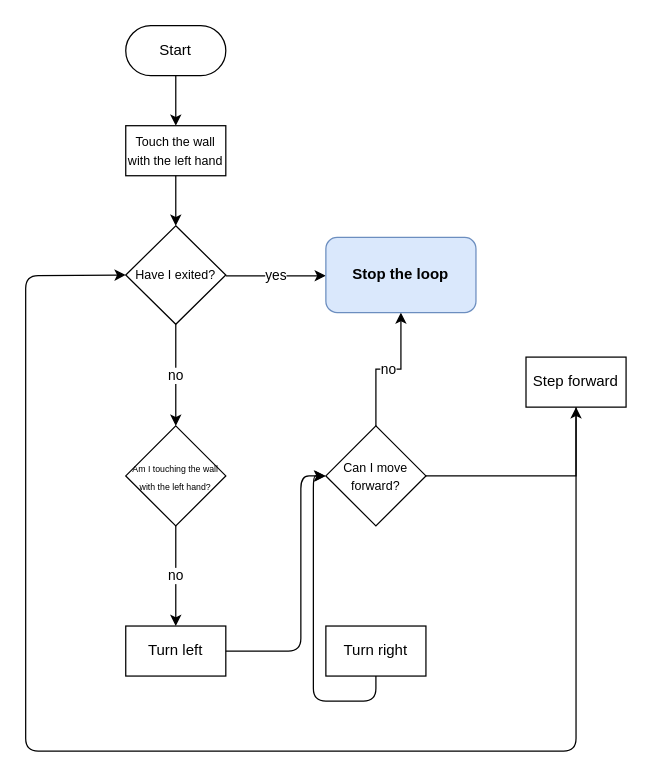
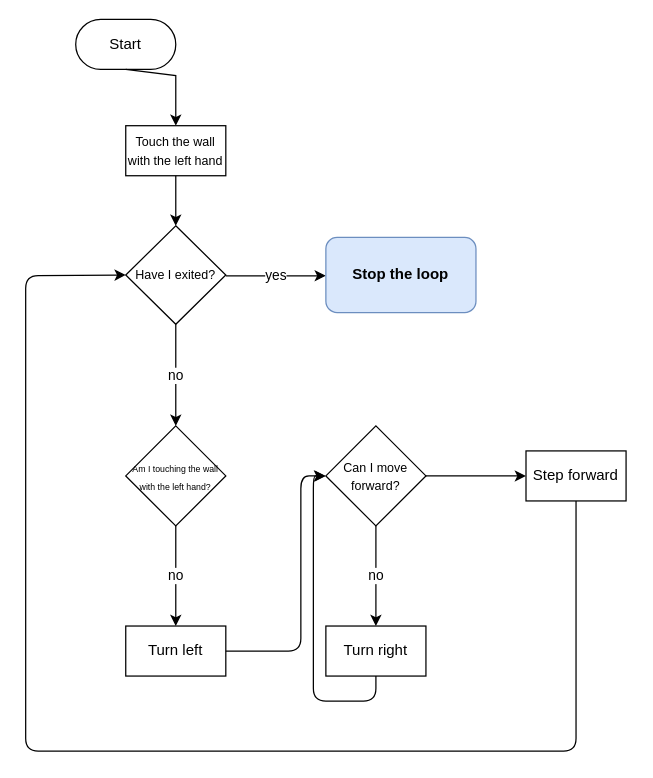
(176, 51) -> (126, 44)
(384, 369) -> (376, 572)
(576, 382) -> (576, 476)
